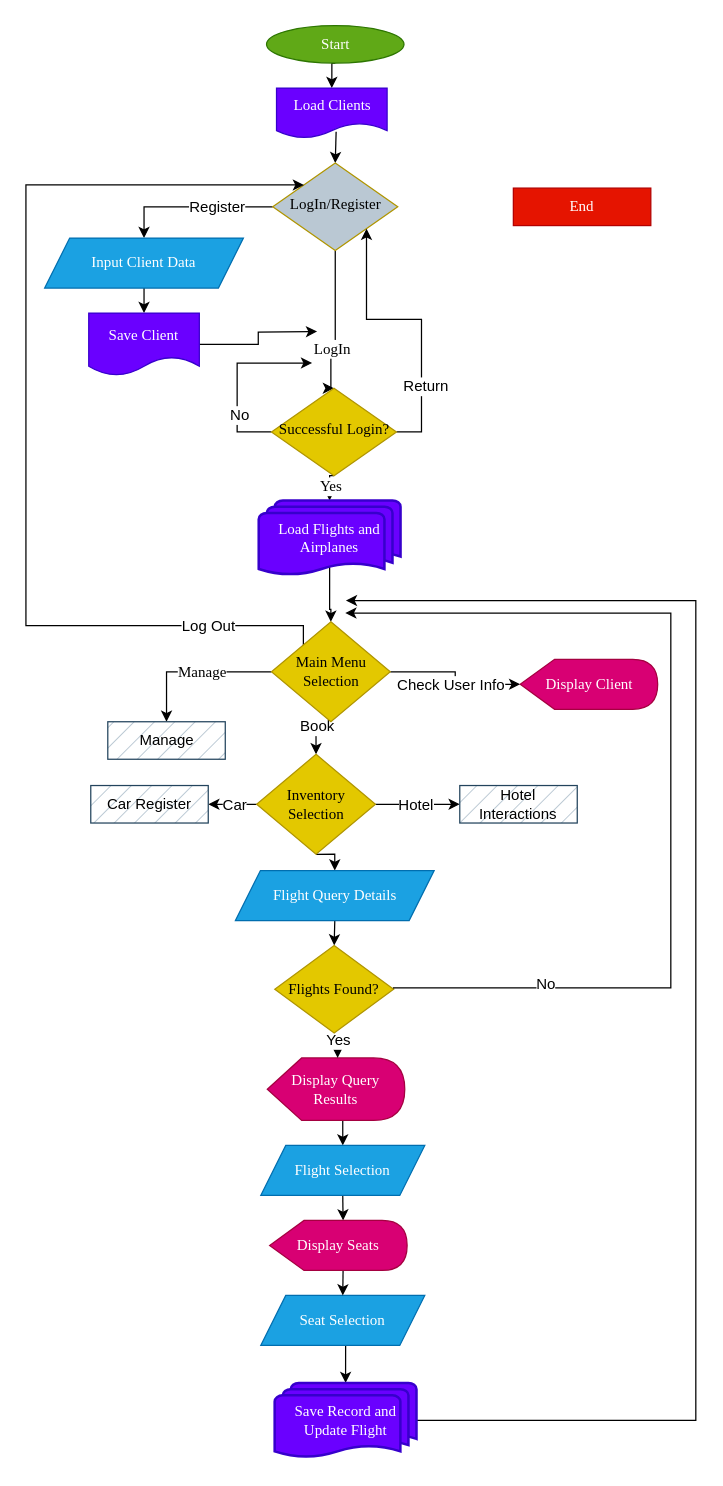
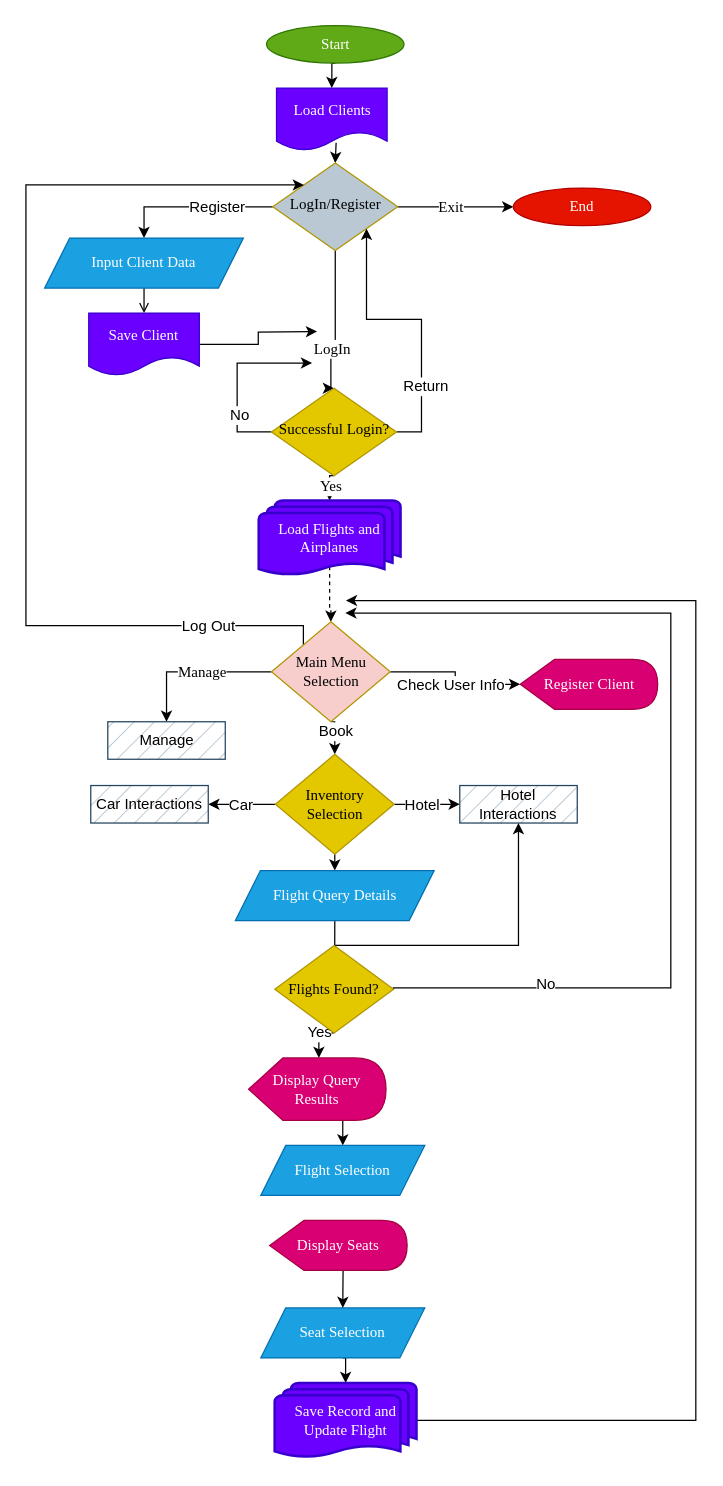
(332, 113) -> (332, 119)
none -> (451, 207)
(582, 207) -> (582, 207)
(144, 303) -> (144, 304)
(329, 589) -> (329, 589)
(331, 672) -> (331, 672)
(589, 684) -> (589, 684)
(149, 804) -> (149, 804)
(316, 804) -> (335, 804)
(334, 936) -> (477, 946)
(336, 1089) -> (317, 1089)
(343, 1204) -> none
(343, 1321) -> (343, 1333)
